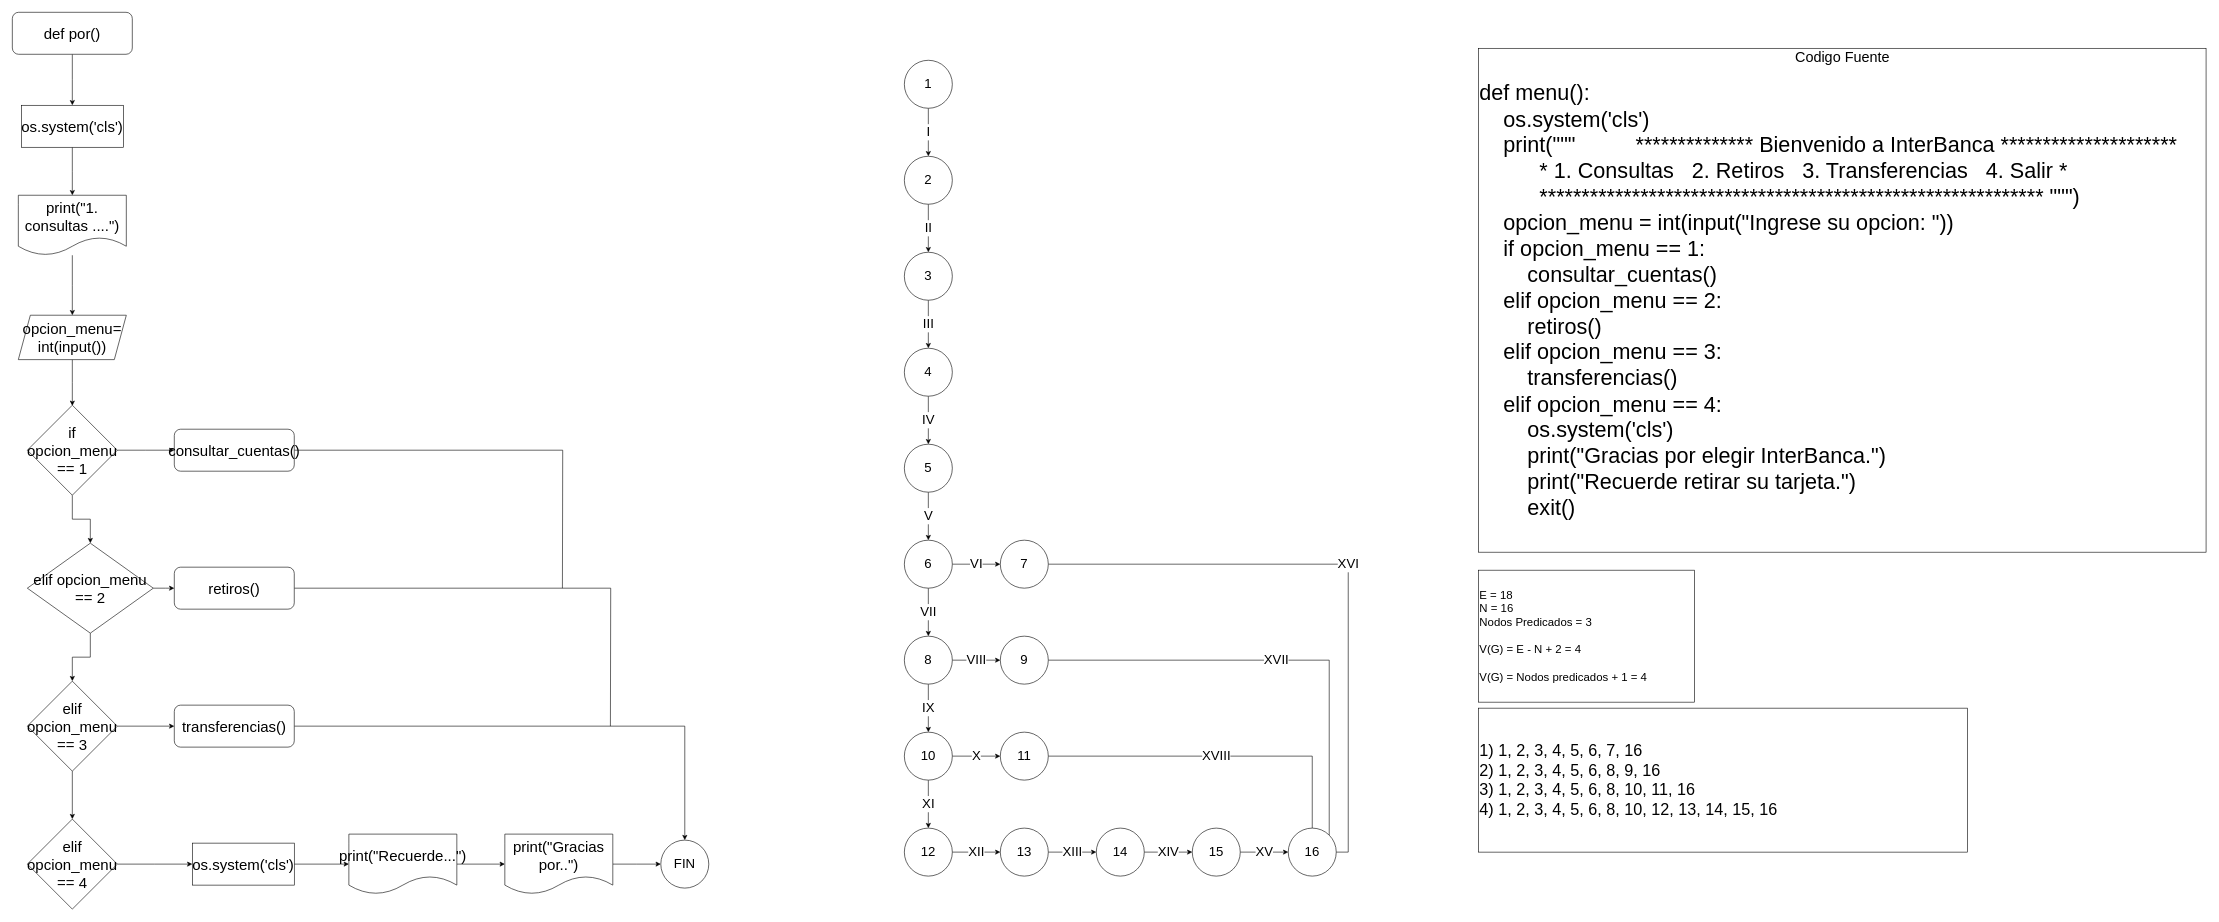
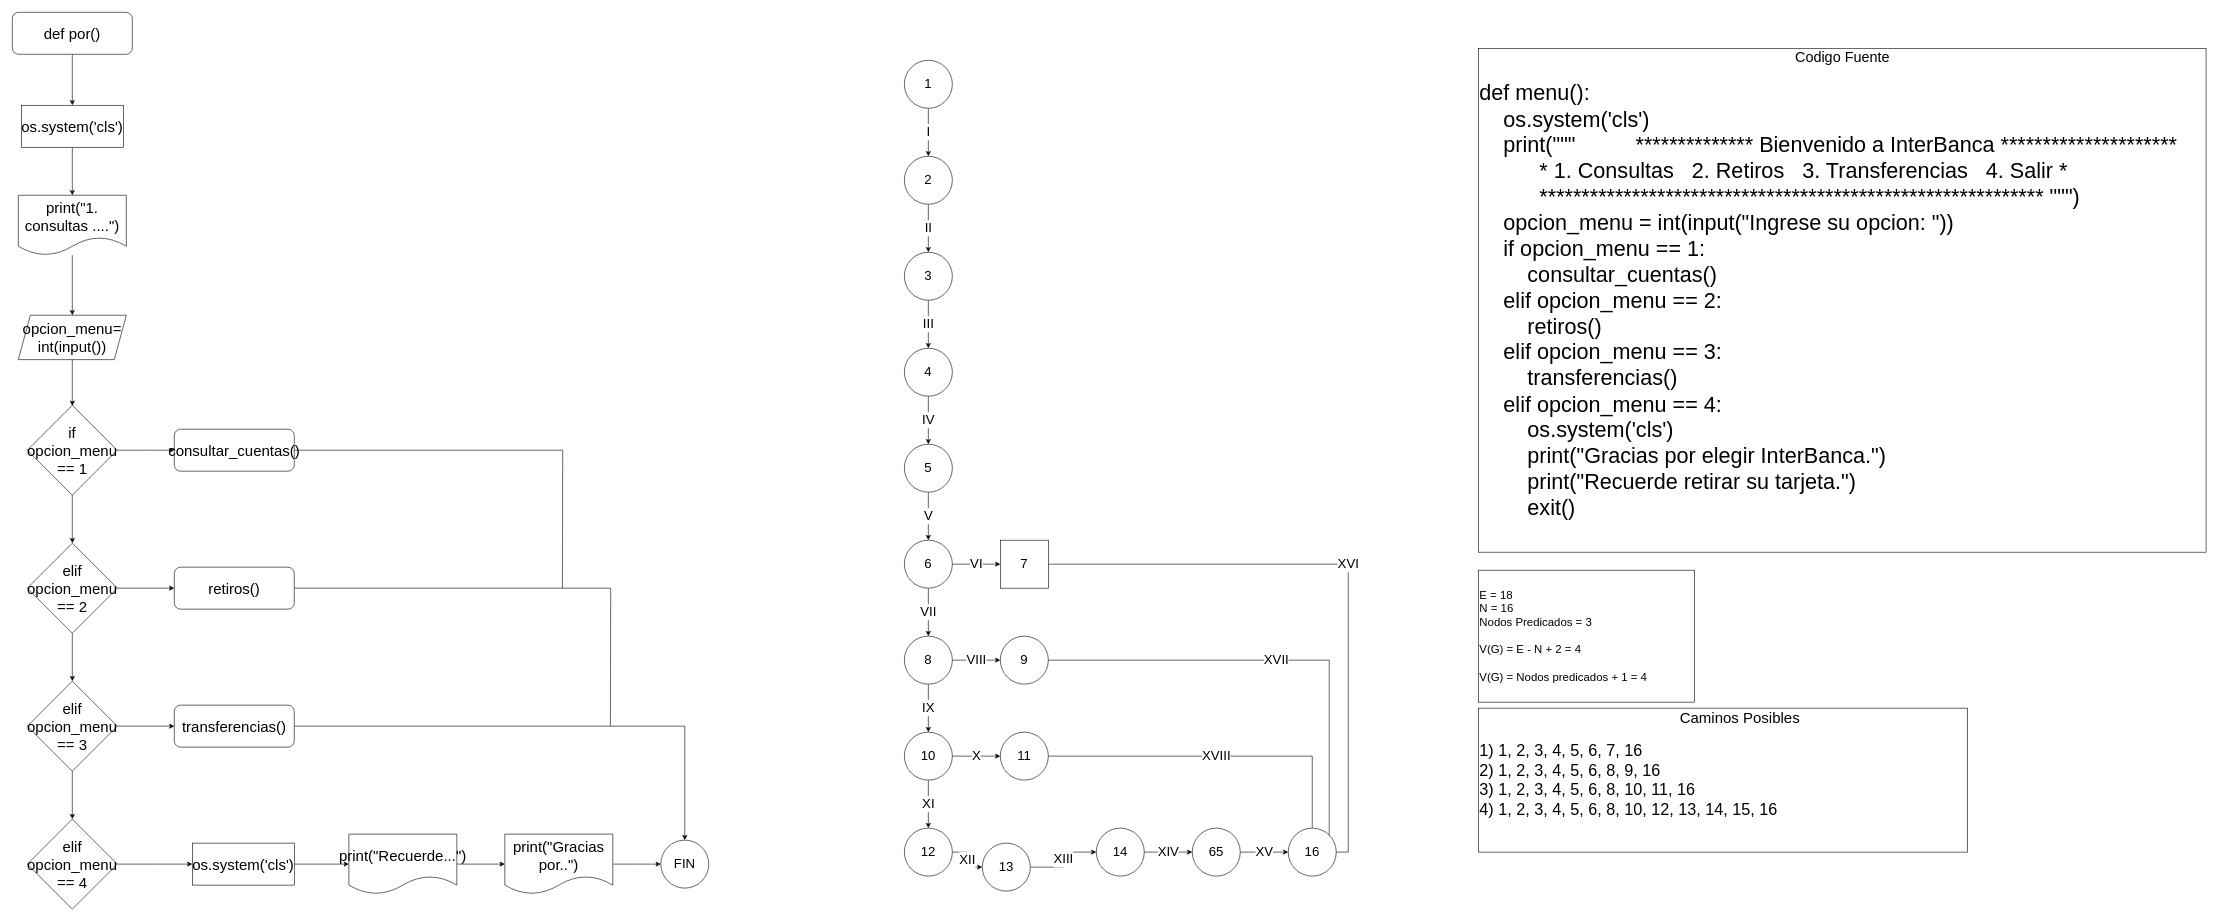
(1025, 564) -> (1025, 564)
(90, 588) -> (72, 588)
none -> (1740, 717)
(1025, 852) -> (1007, 867)
(1217, 852) -> (1217, 852)
